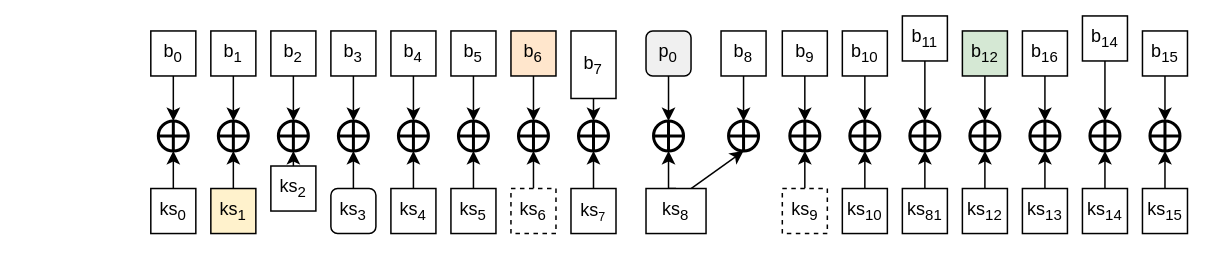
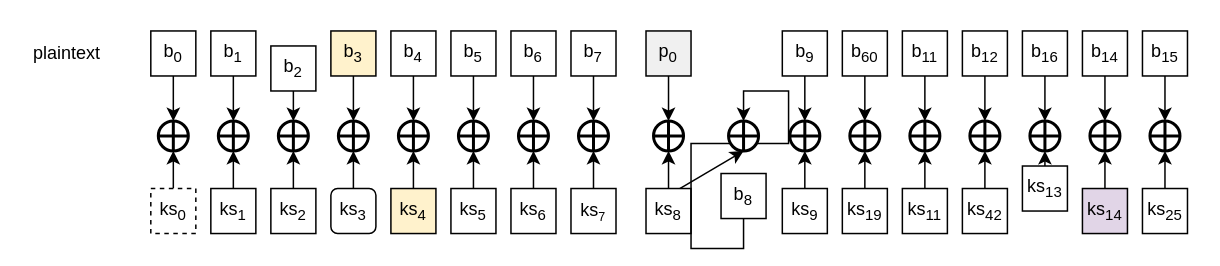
(924, 38) -> (924, 53)
(1104, 38) -> (1104, 53)
none -> (76, 53)
(293, 53) -> (293, 68)
(353, 53) -> (353, 53)
(533, 53) -> (533, 53)
(668, 53) -> (668, 53)
(743, 53) -> (743, 196)
(865, 53) -> (865, 53)
(984, 53) -> (984, 53)
(593, 65) -> (593, 53)
(293, 188) -> (293, 211)
(173, 211) -> (173, 211)
(233, 211) -> (233, 211)
(413, 211) -> (413, 211)
(533, 211) -> (533, 211)
(676, 211) -> (668, 211)
(804, 211) -> (804, 211)
(865, 211) -> (865, 211)
(925, 211) -> (925, 211)
(985, 211) -> (985, 211)
(1044, 211) -> (1044, 188)
(1104, 211) -> (1104, 211)
(1165, 211) -> (1165, 211)
